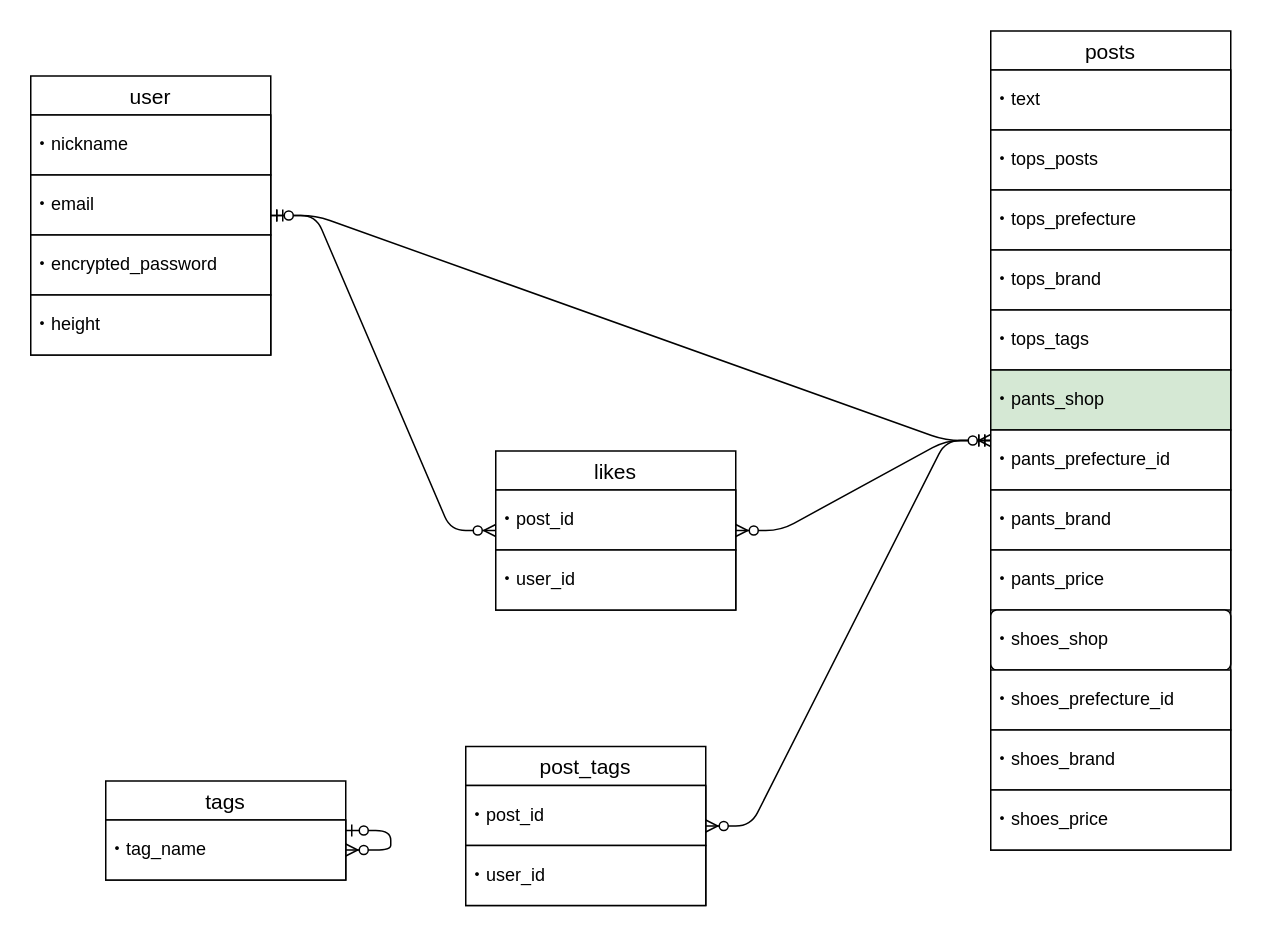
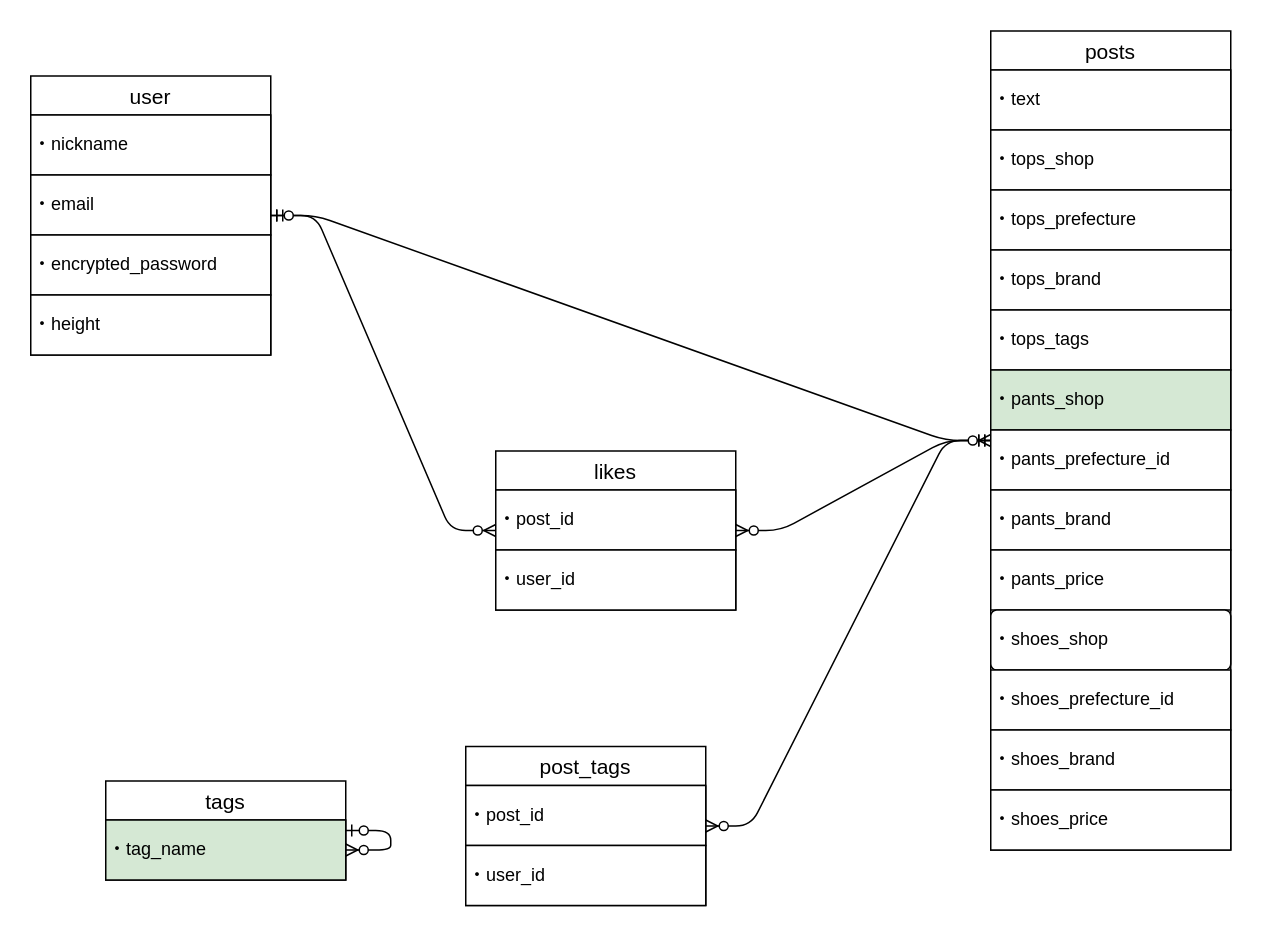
(1053, 160) -> (1048, 160)
(226, 850) -> (226, 850)
